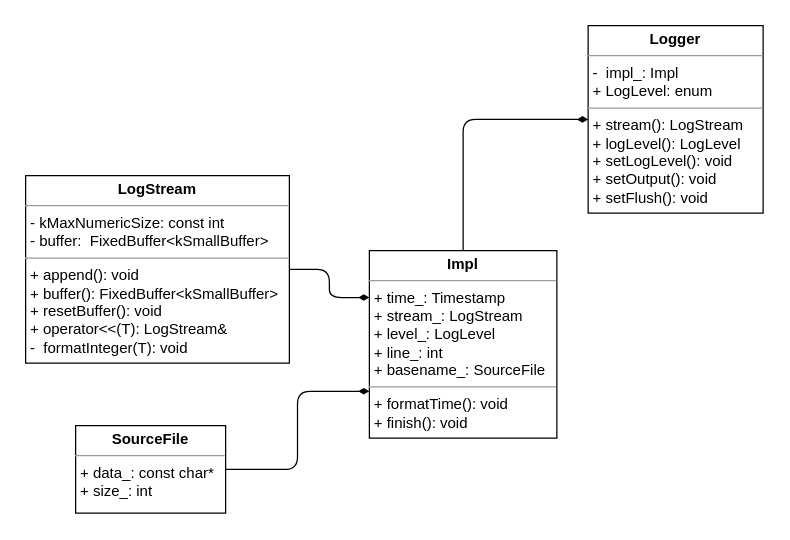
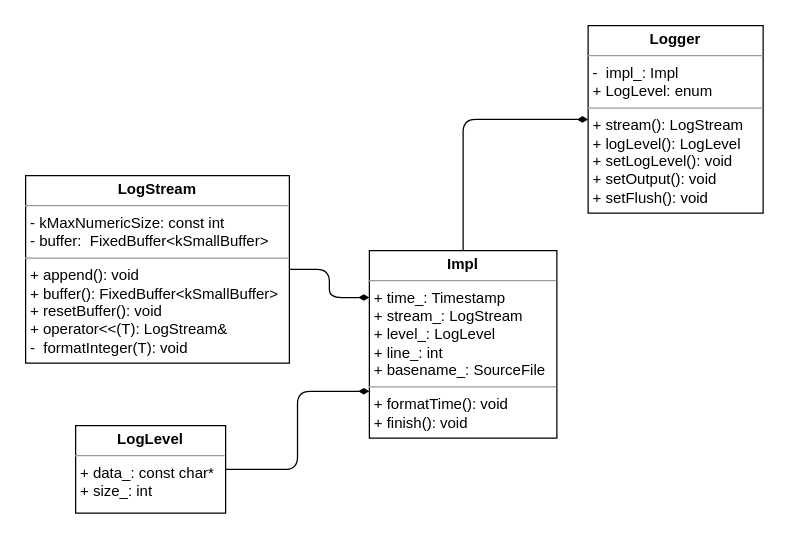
(152, 453) -> (152, 453)
